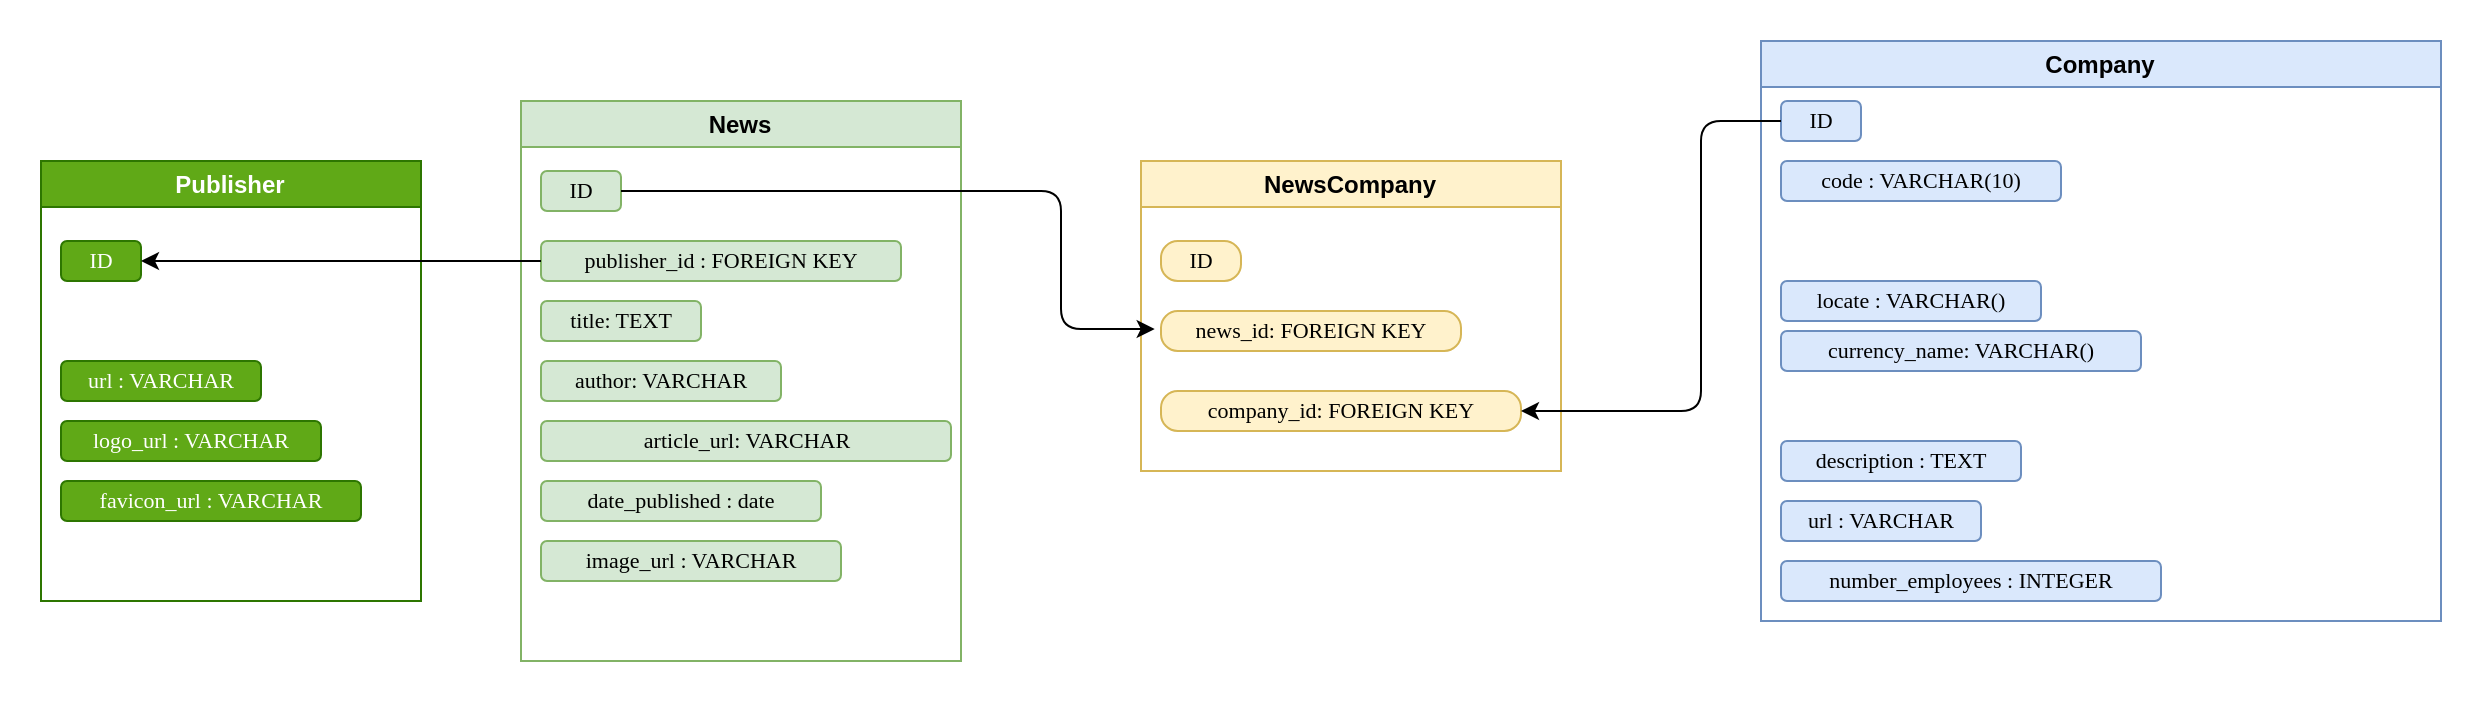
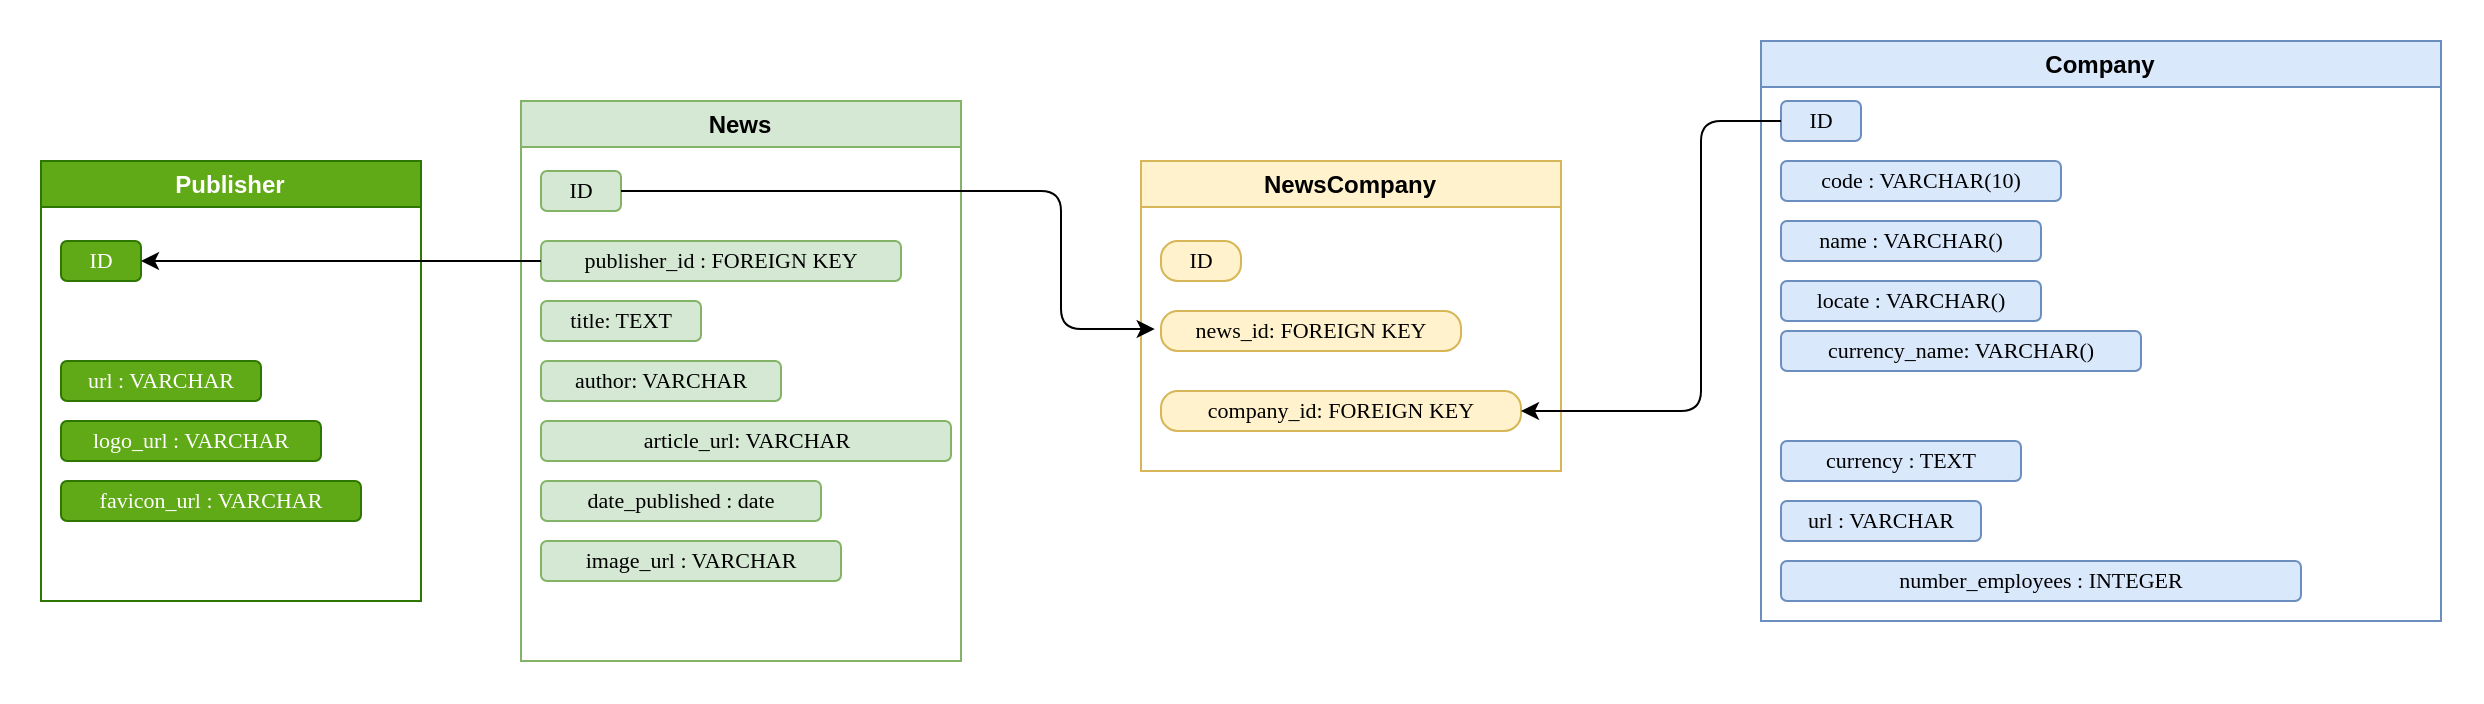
none -> (1911, 241)
(1902, 461) -> (1902, 461)
(1971, 581) -> (2041, 581)
